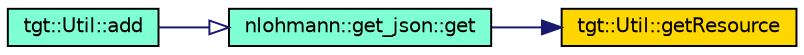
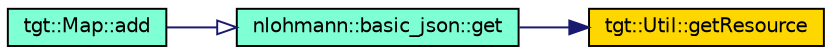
(83, 27) -> (87, 27)
(360, 27) -> (378, 27)
